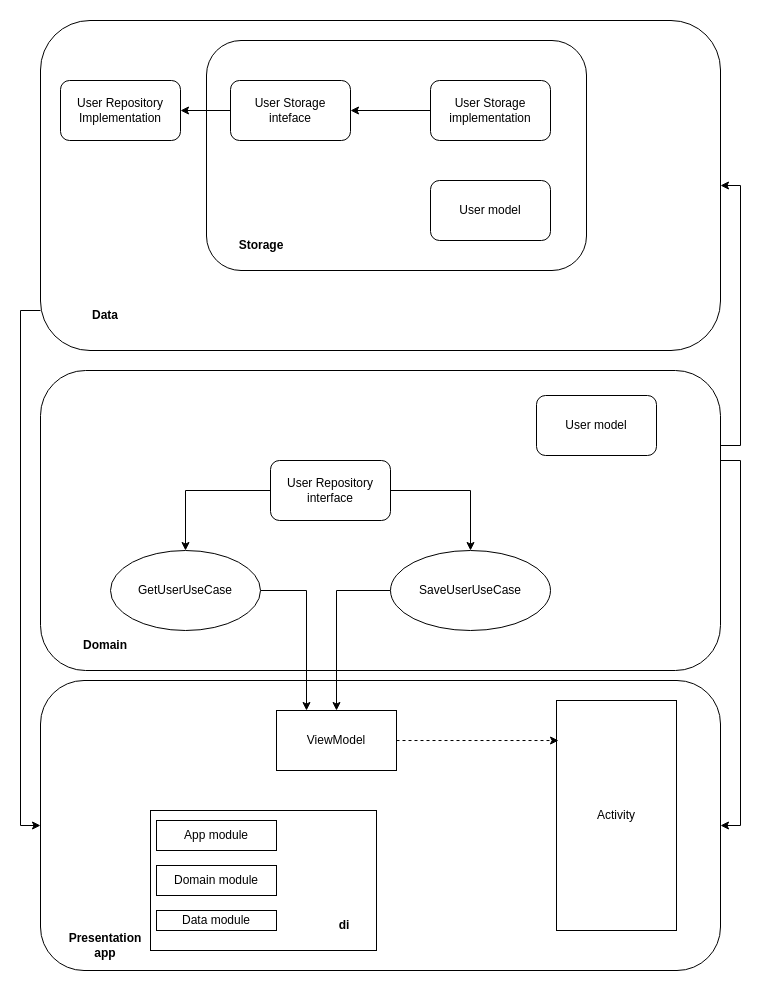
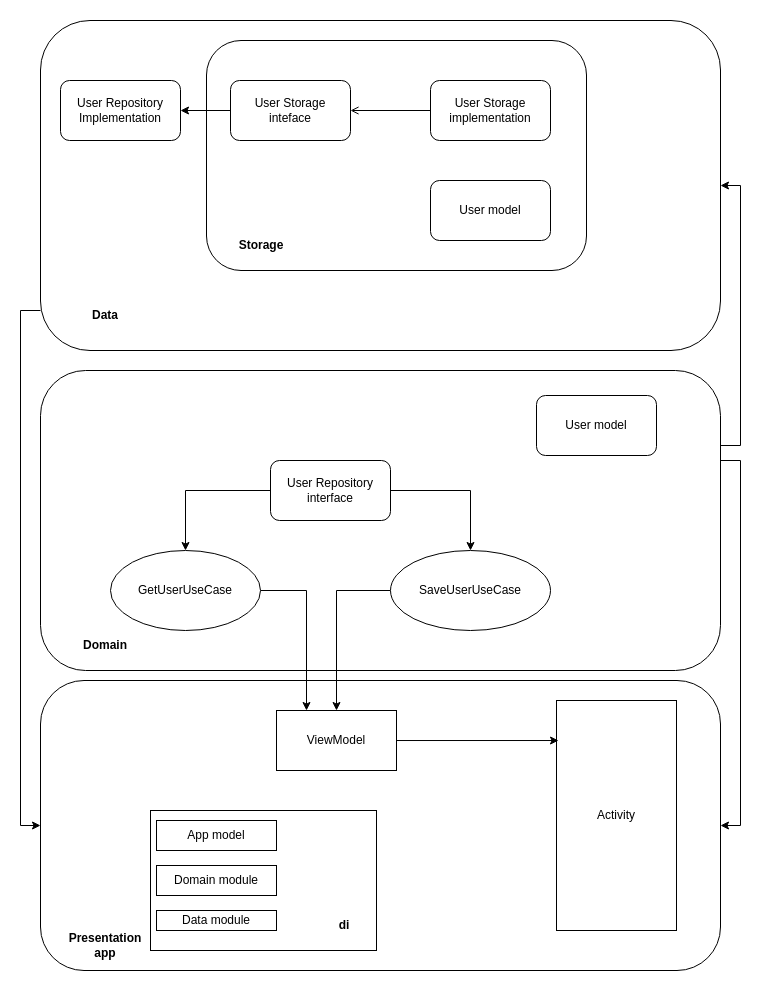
(358, 111) -> (356, 111)
(475, 741) -> (475, 741)
(217, 836) -> (217, 836)
